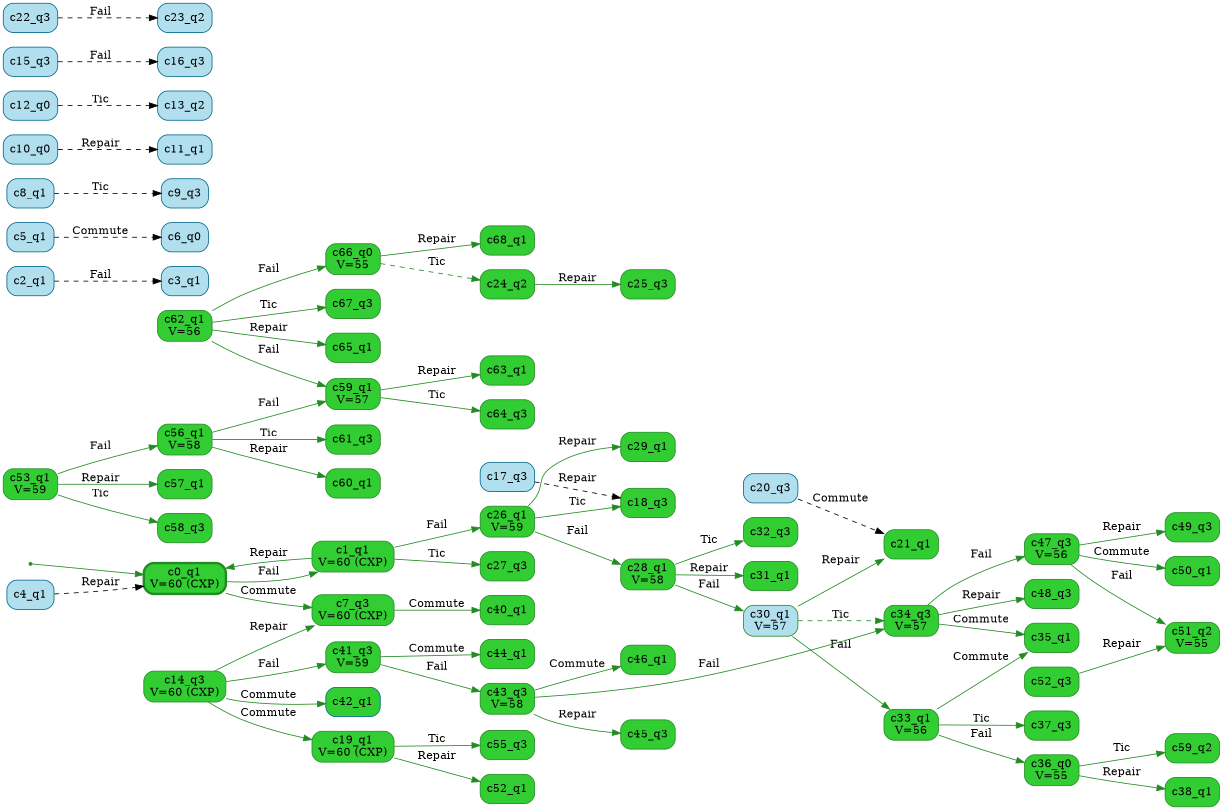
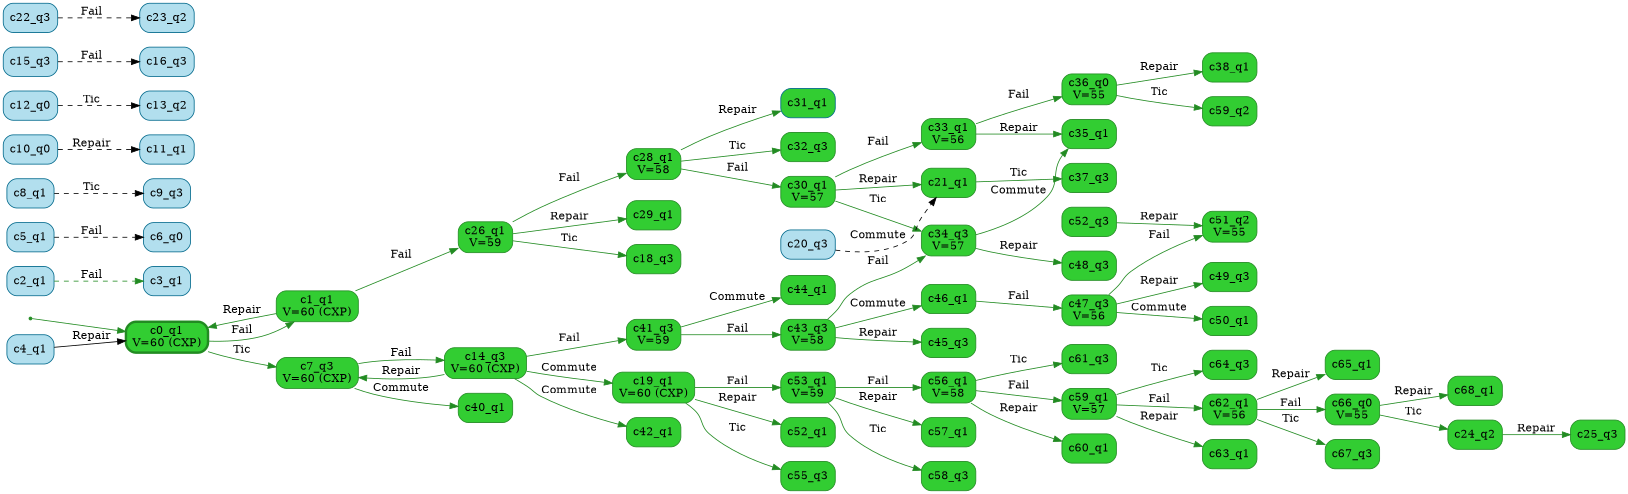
(101, 231) -> (92, 231)
(426, 271) -> (1410, 421)
(104, 281) -> (95, 281)
none -> (397, 360)
(264, 365) -> (1155, 406)
none -> (734, 388)
(507, 477) -> none
(507, 566) -> none
(771, 576) -> (808, 103)
(970, 577) -> (1015, 304)
(269, 591) -> (242, 350)
(95, 592) -> (86, 344)
(771, 621) -> (808, 192)
(837, 621) -> (874, 215)
(982, 657) -> (1019, 128)
(353, 702) -> (654, 432)
(977, 725) -> (1015, 181)
